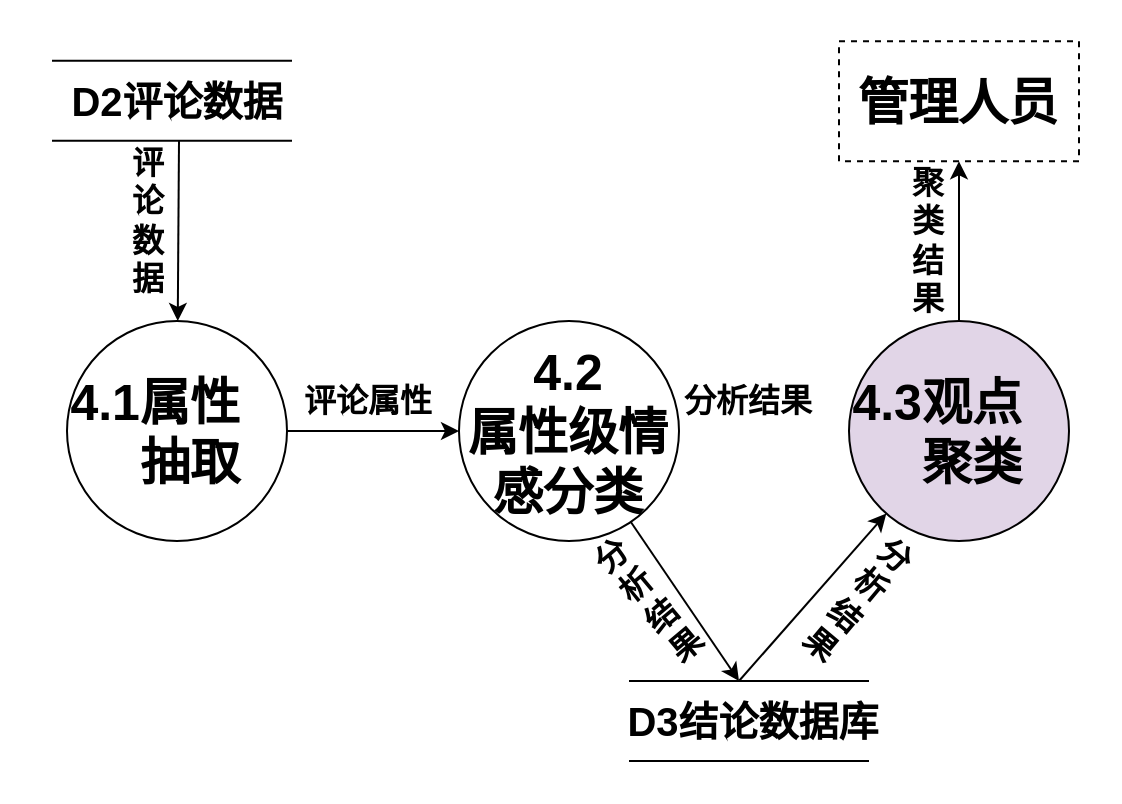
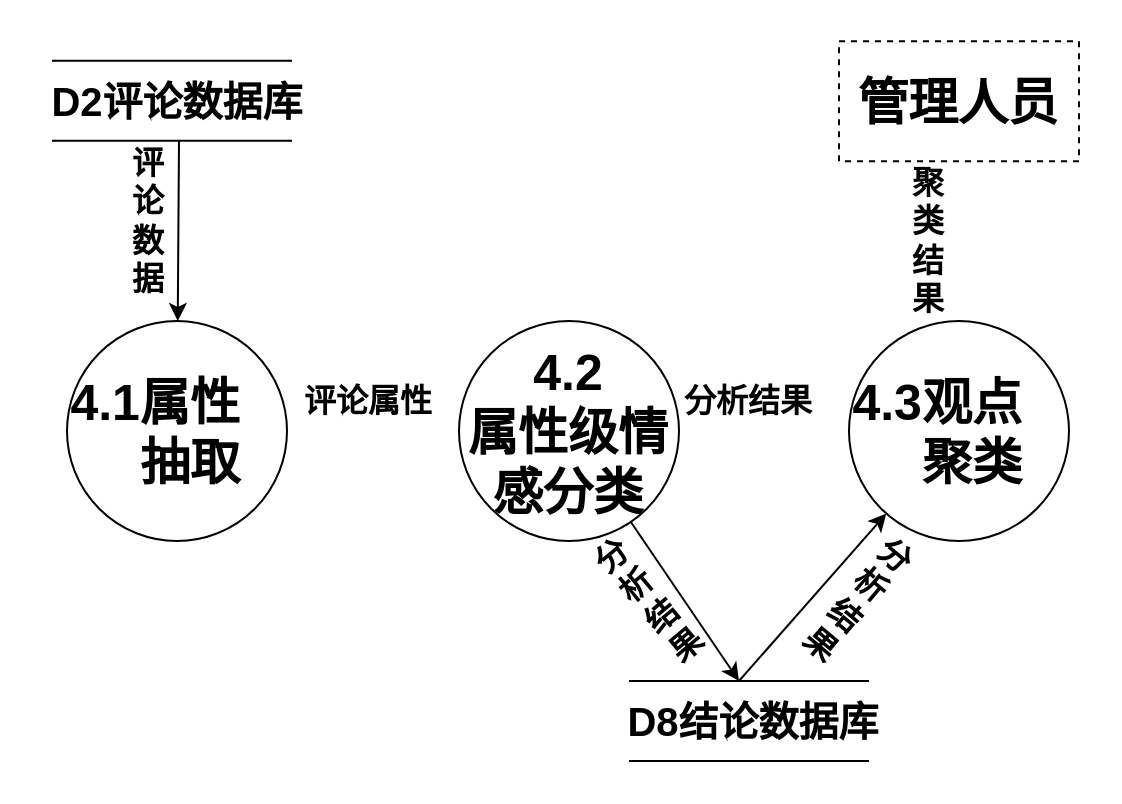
(178, 101) -> (178, 101)
(959, 248) -> none
(366, 431) -> none
(959, 431) -> (959, 431)
(754, 721) -> (754, 721)
